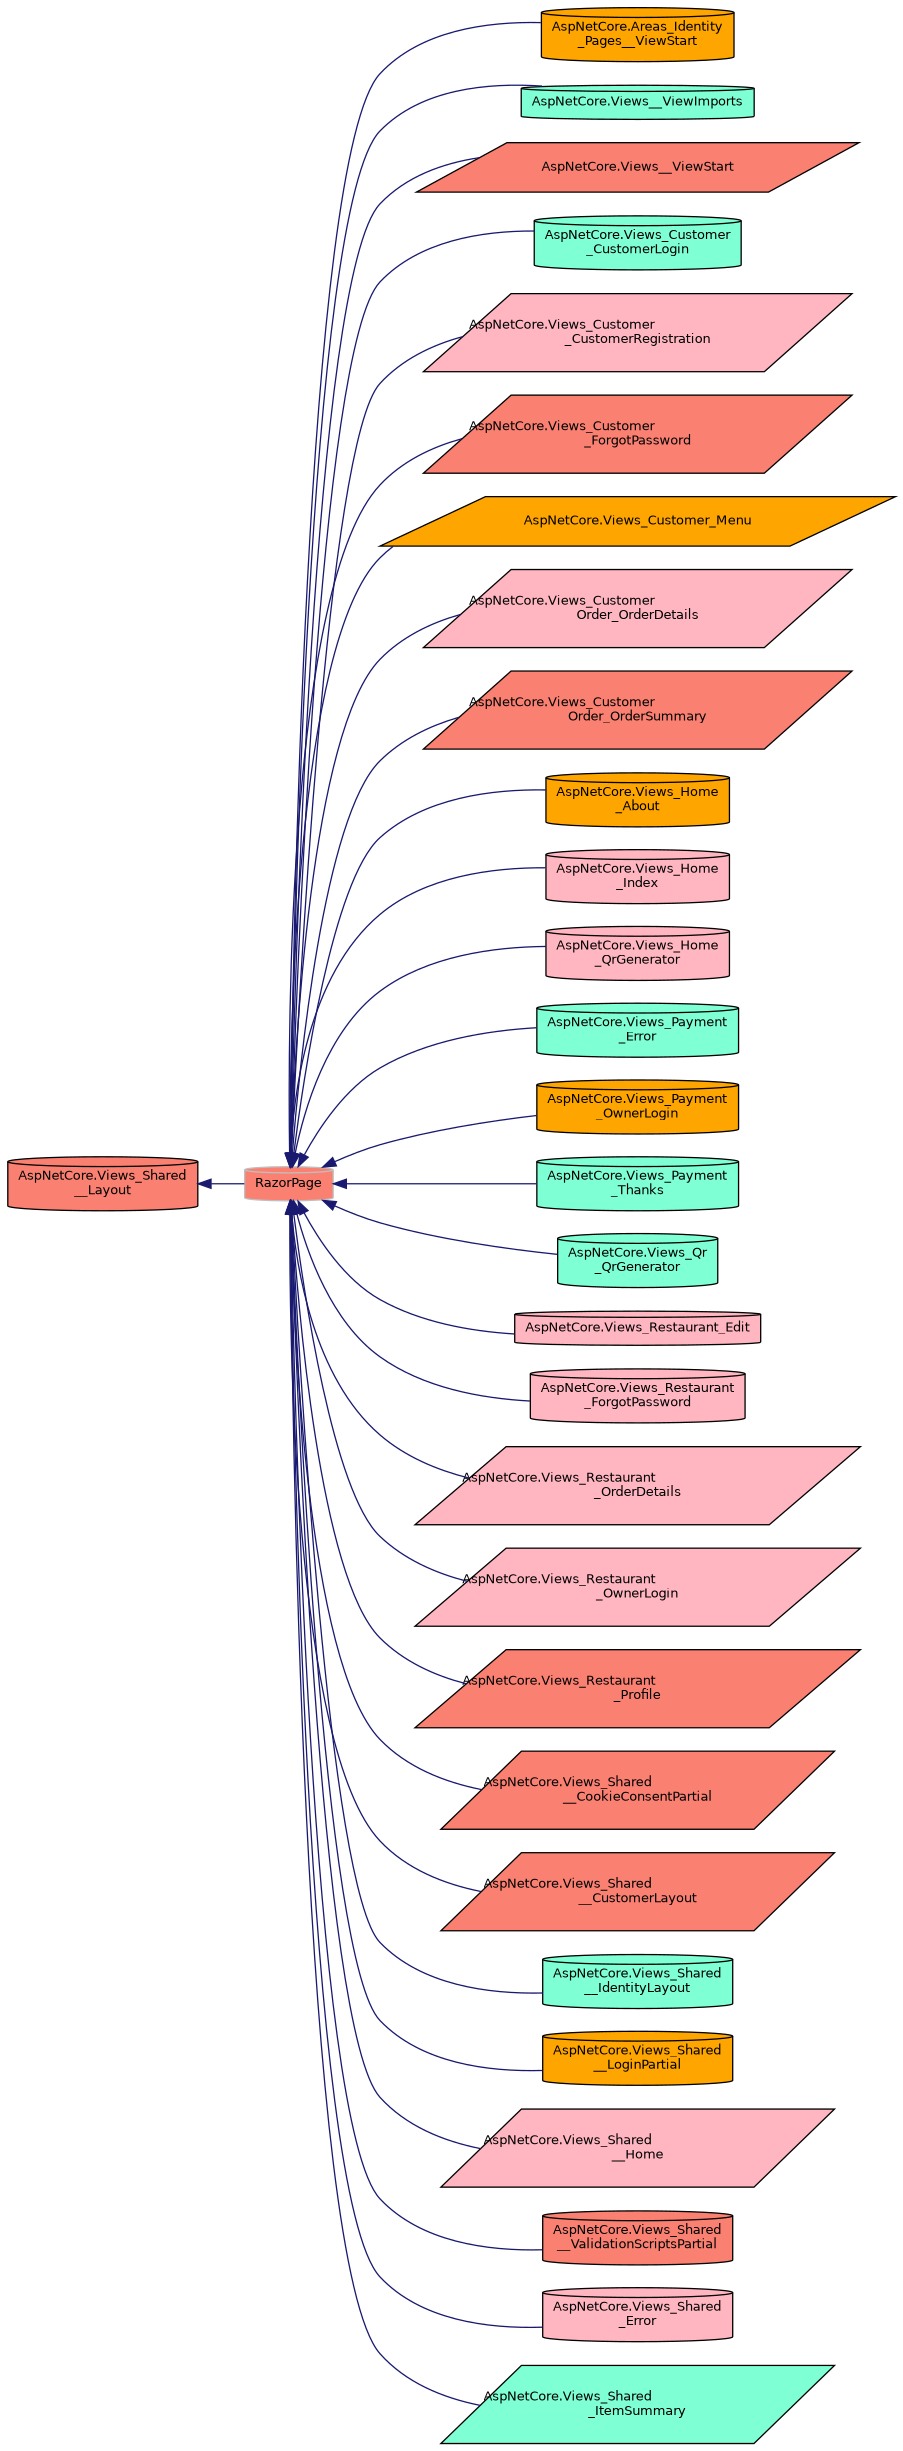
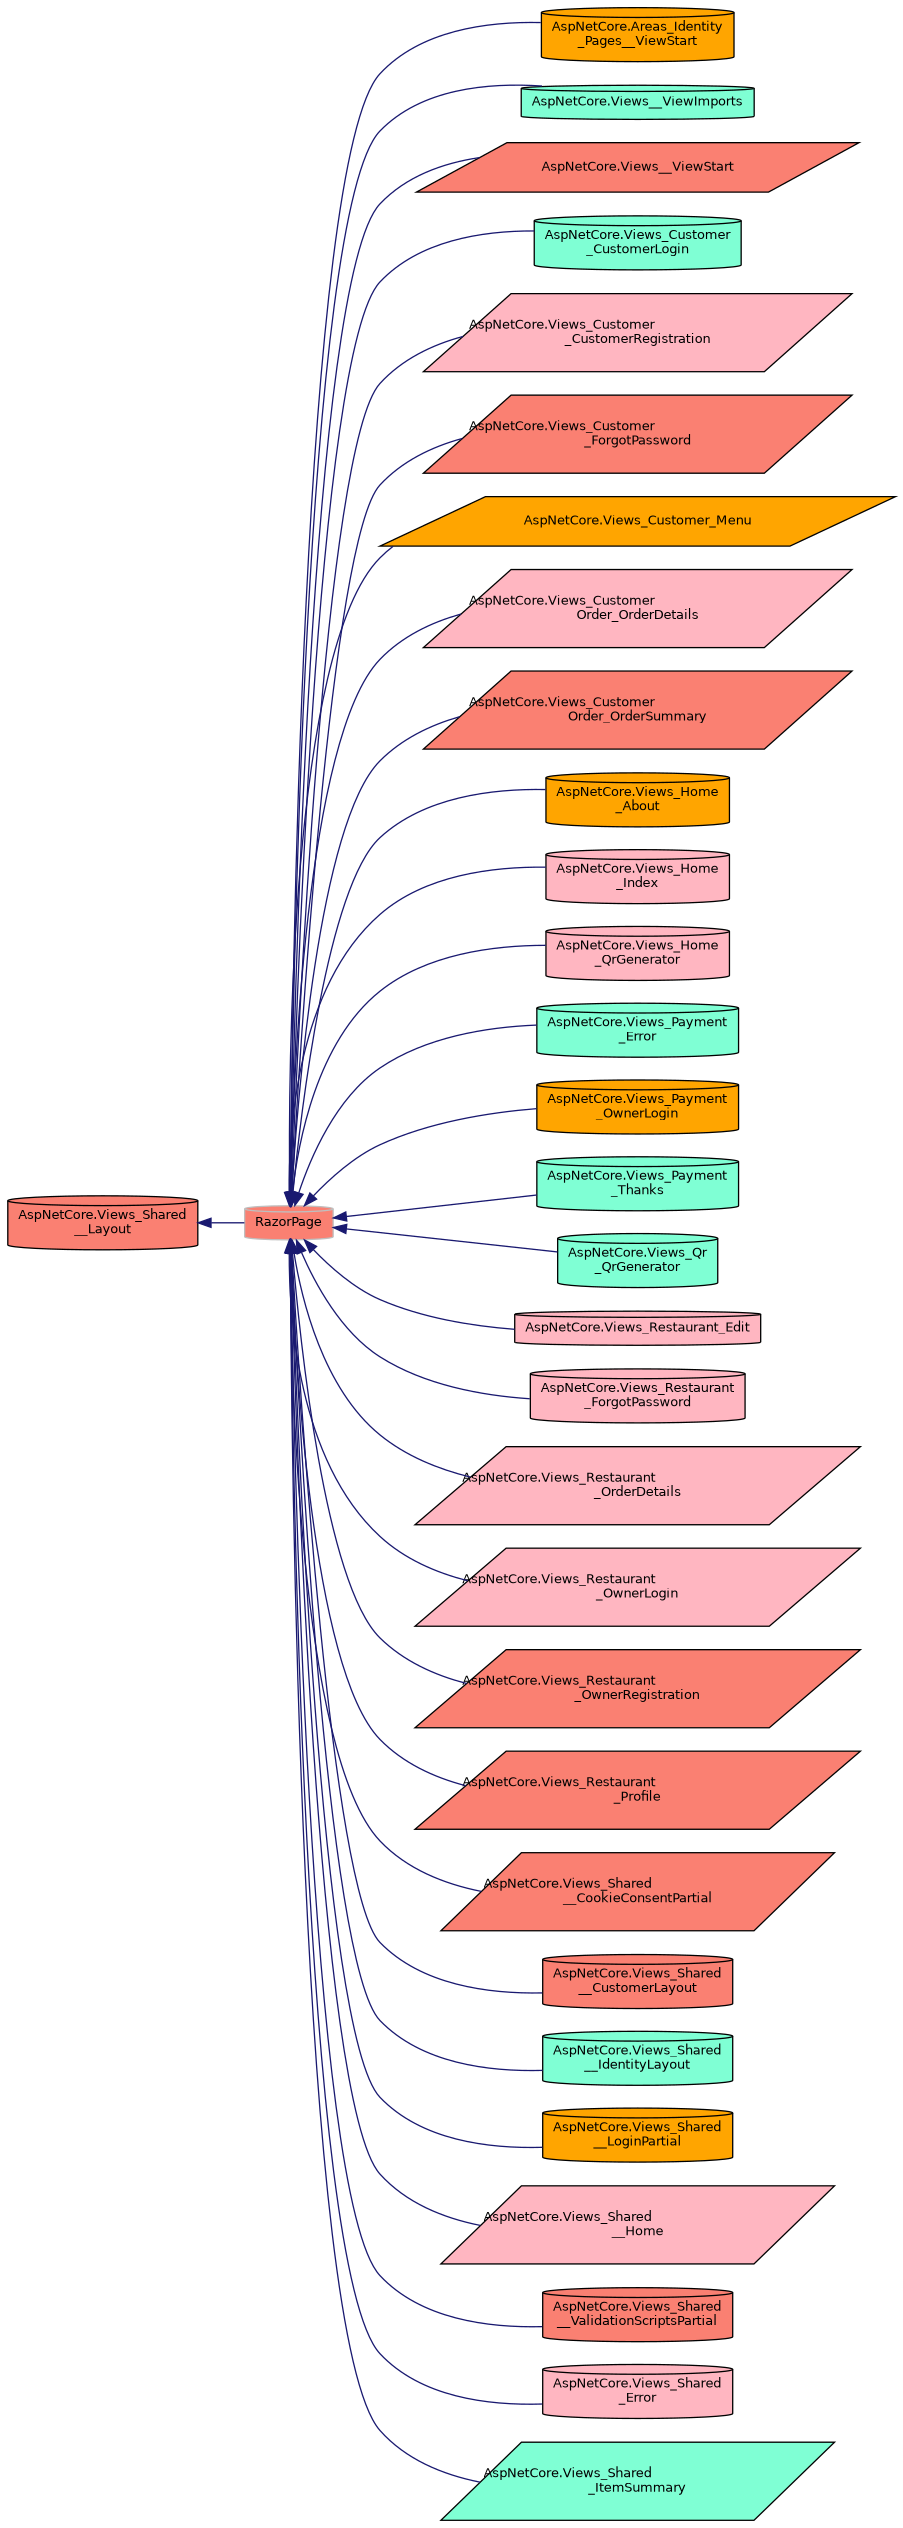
none -> (638, 1689)
(638, 1892) -> (638, 1981)
